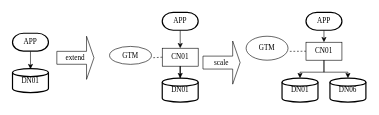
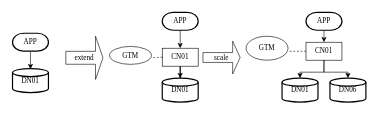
(75, 58) -> (84, 58)
(222, 63) -> (222, 58)
